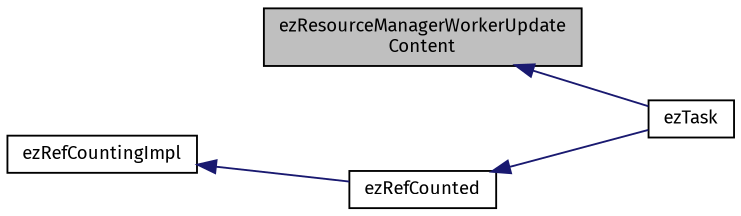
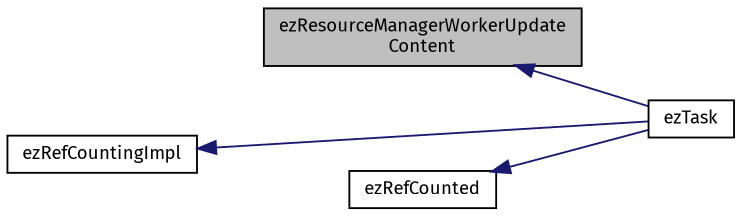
(283, 174) -> (432, 134)
